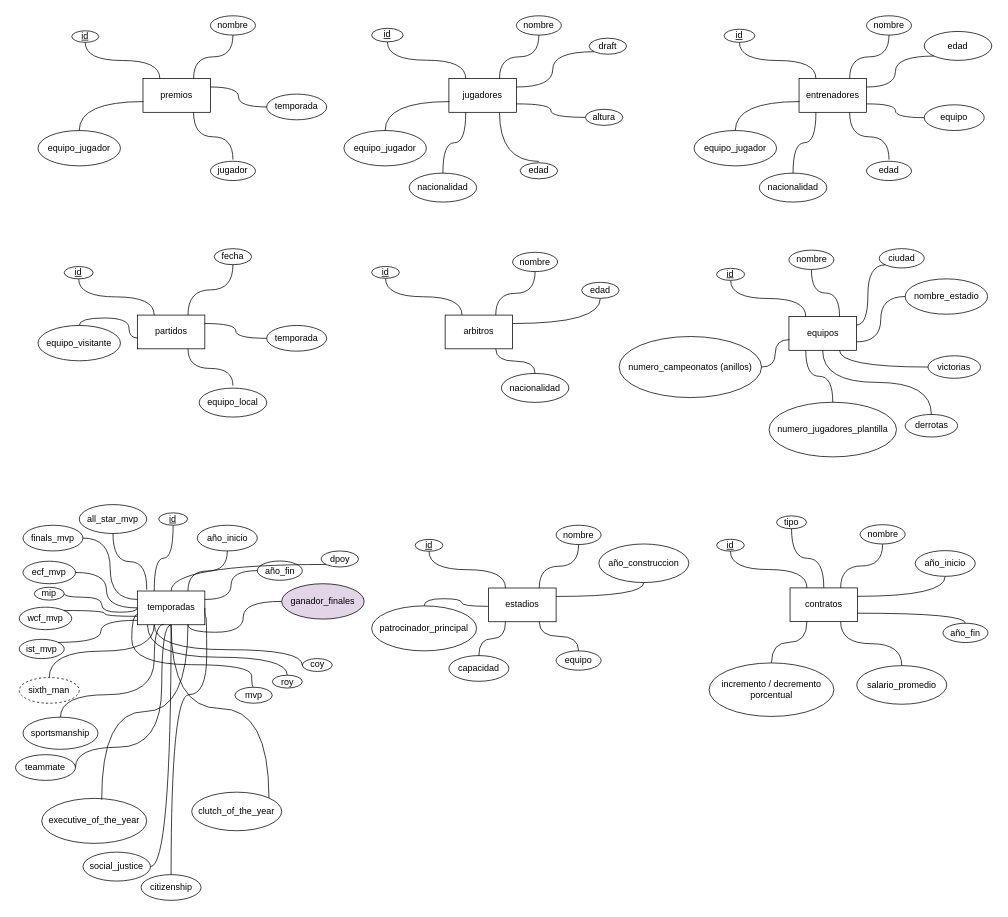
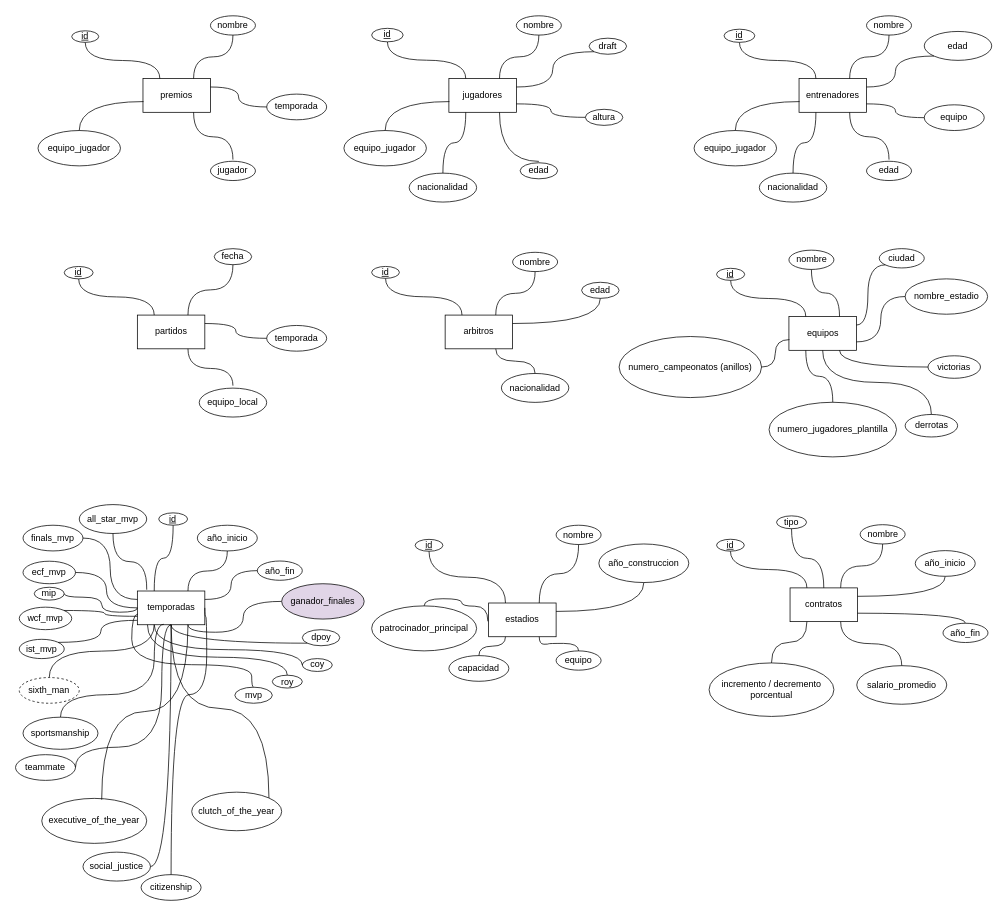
(110, 318) -> none
(79, 343) -> none
(340, 559) -> (321, 638)
(522, 605) -> (522, 620)
